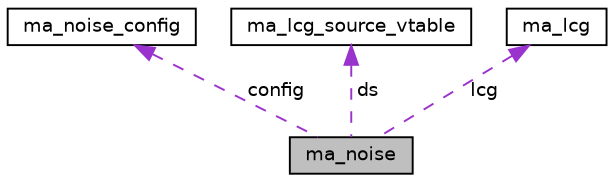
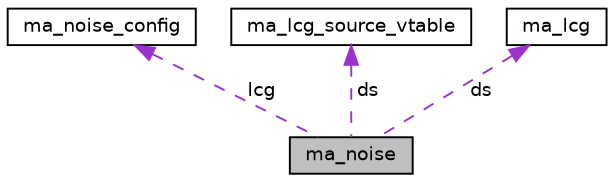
(274, 91) -> (259, 91)
(482, 91) -> (479, 91)
